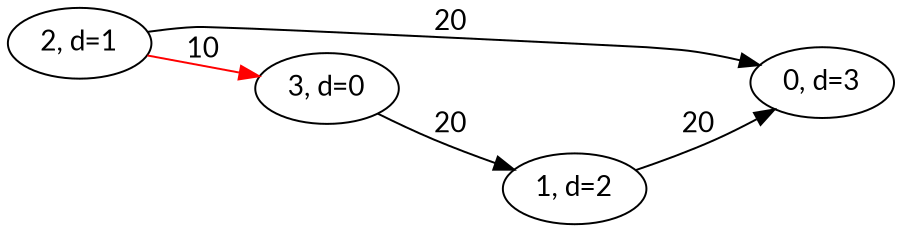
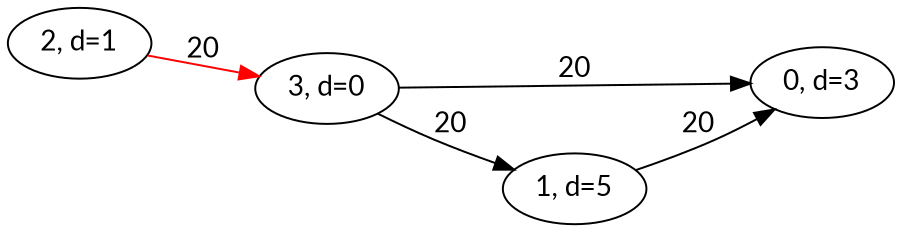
(444, 37) -> (565, 86)
(203, 50) -> (203, 50)
(575, 189) -> (575, 189)
